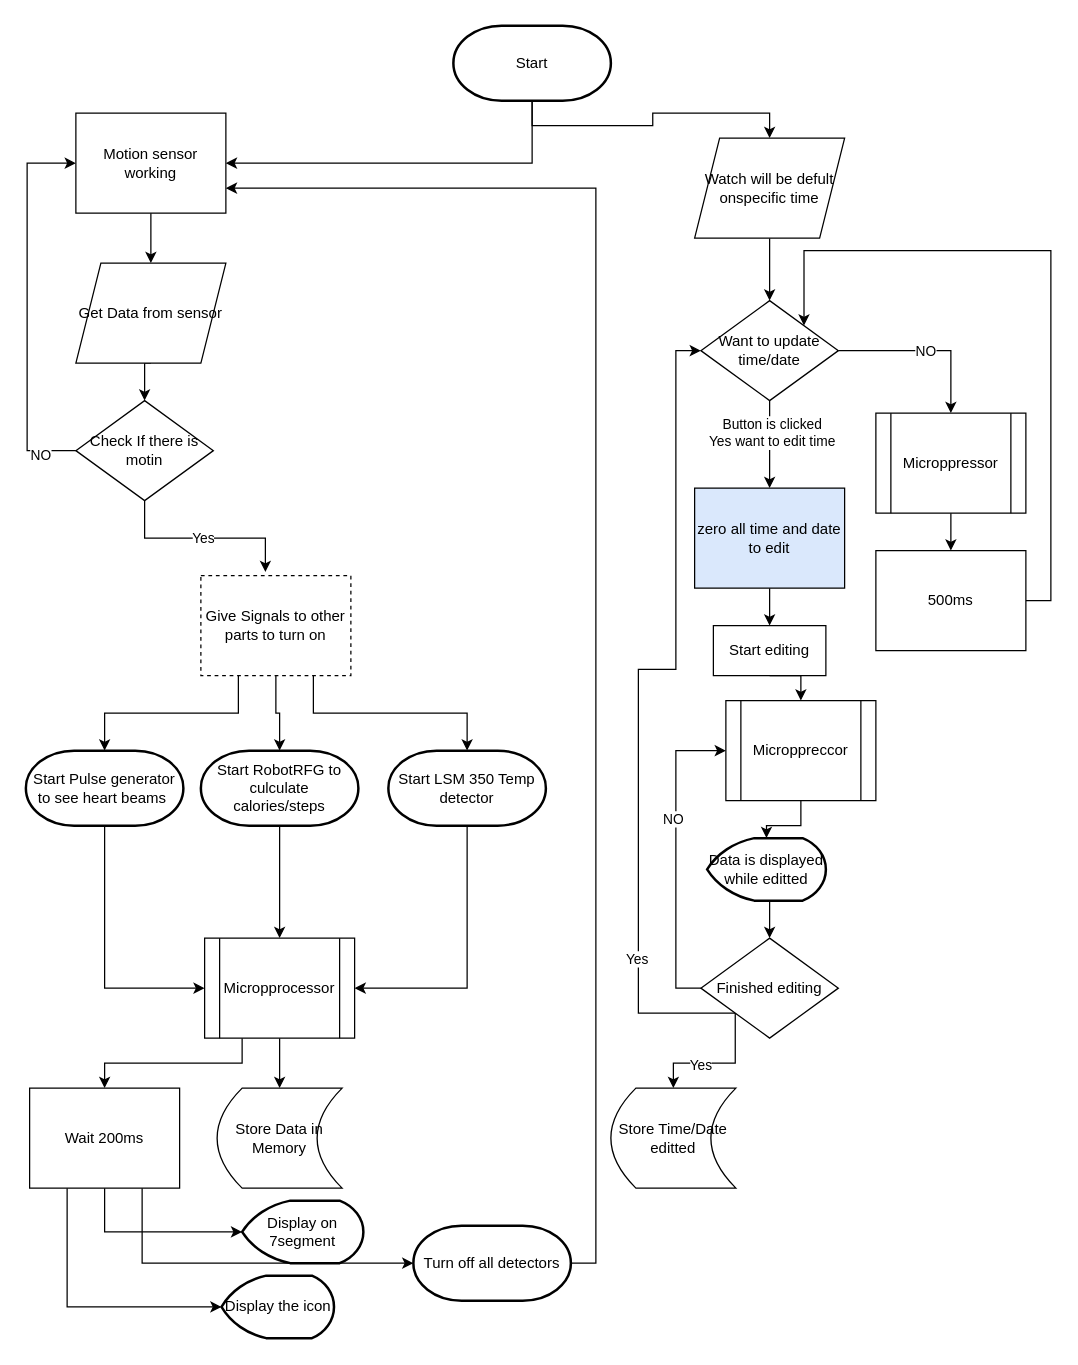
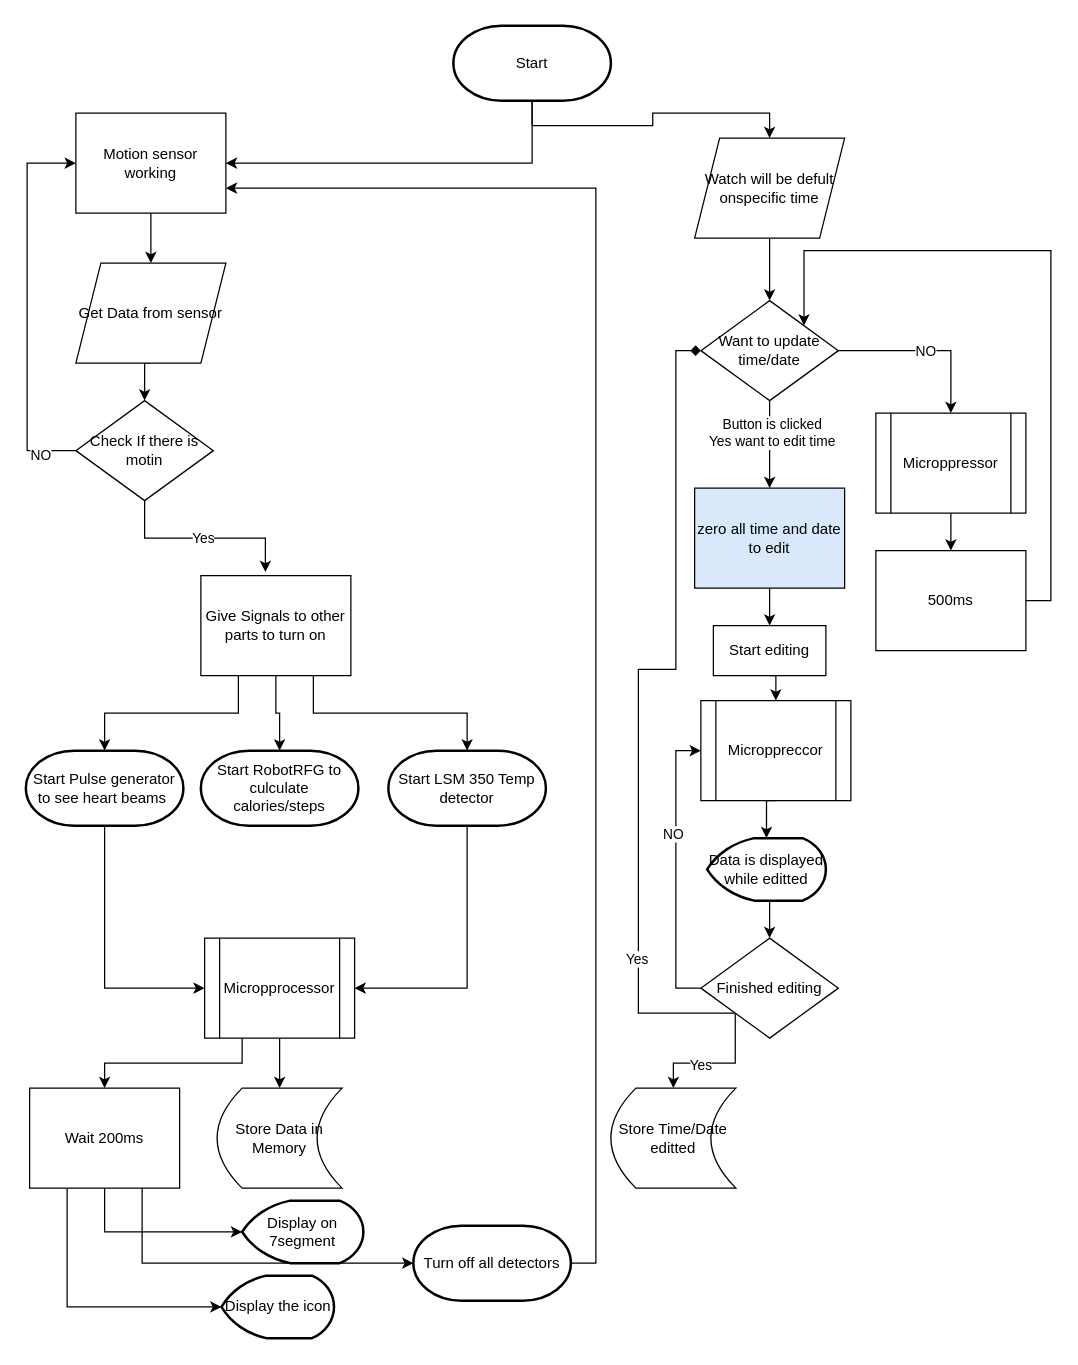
(691, 351) -> (690, 351)
(276, 626) -> (276, 626)
(801, 751) -> (776, 751)
(279, 878) -> none
